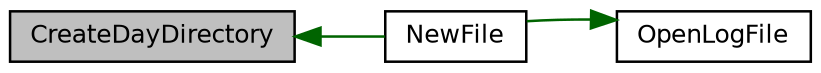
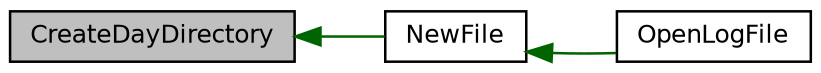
(559, 20) -> (584, 54)
